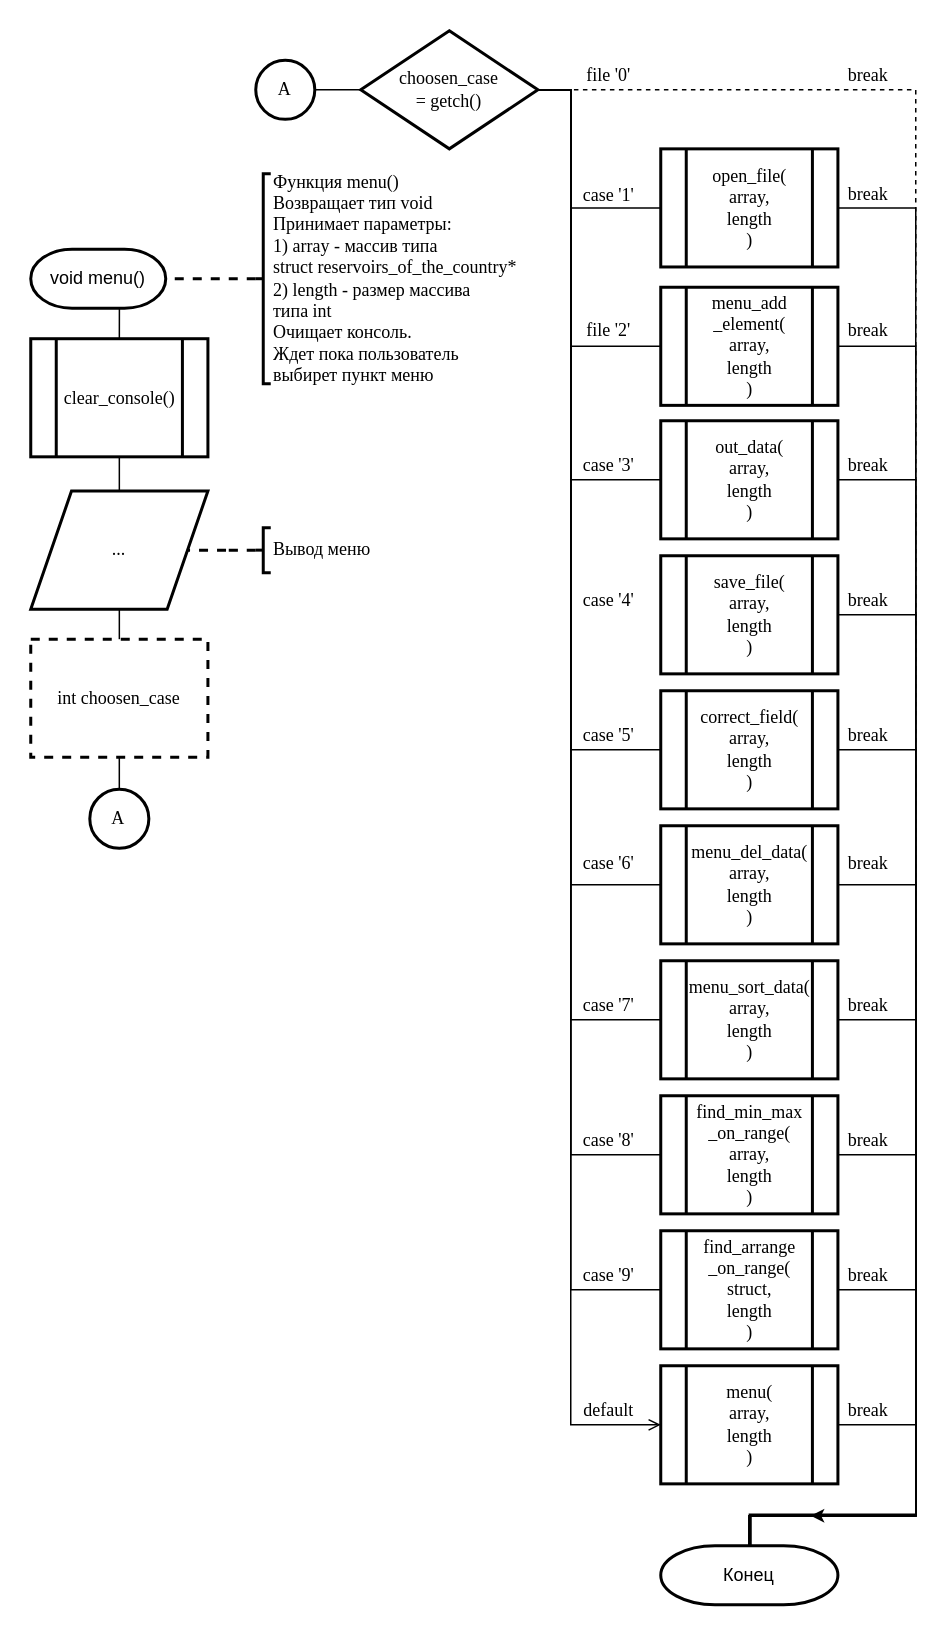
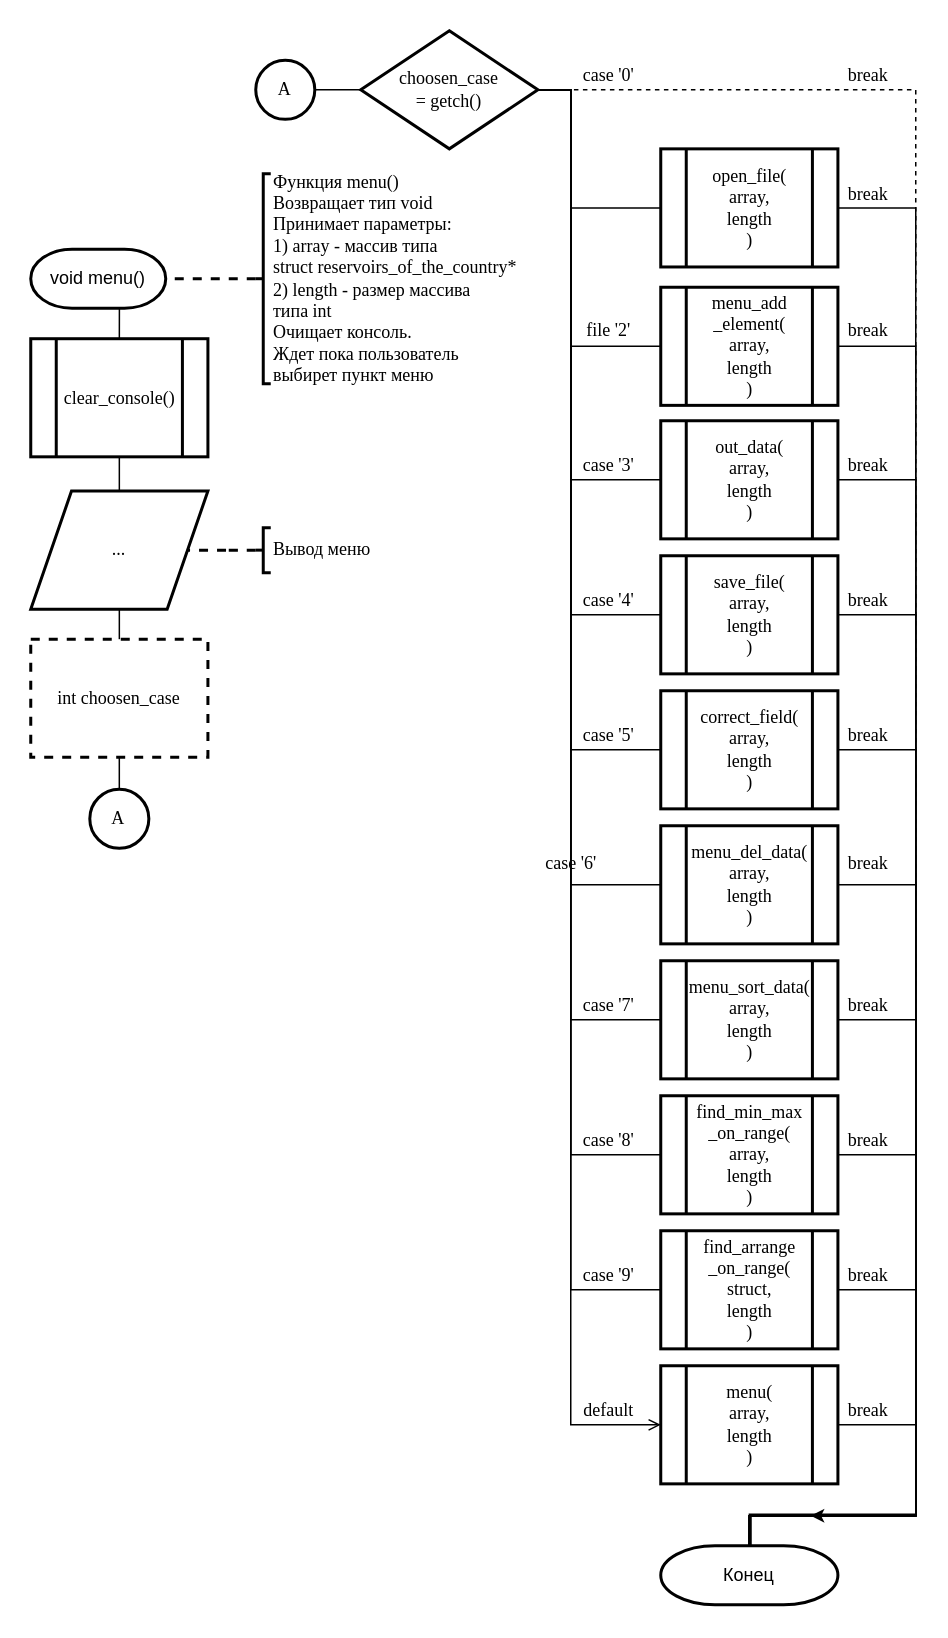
(609, 76) -> (609, 76)
(608, 196) -> none
none -> (616, 615)
(608, 863) -> (571, 863)
